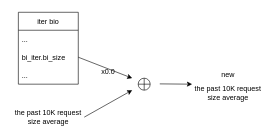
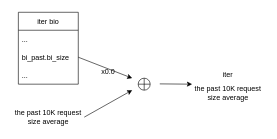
(47, 58) -> (48, 58)
(228, 75) -> (228, 75)
